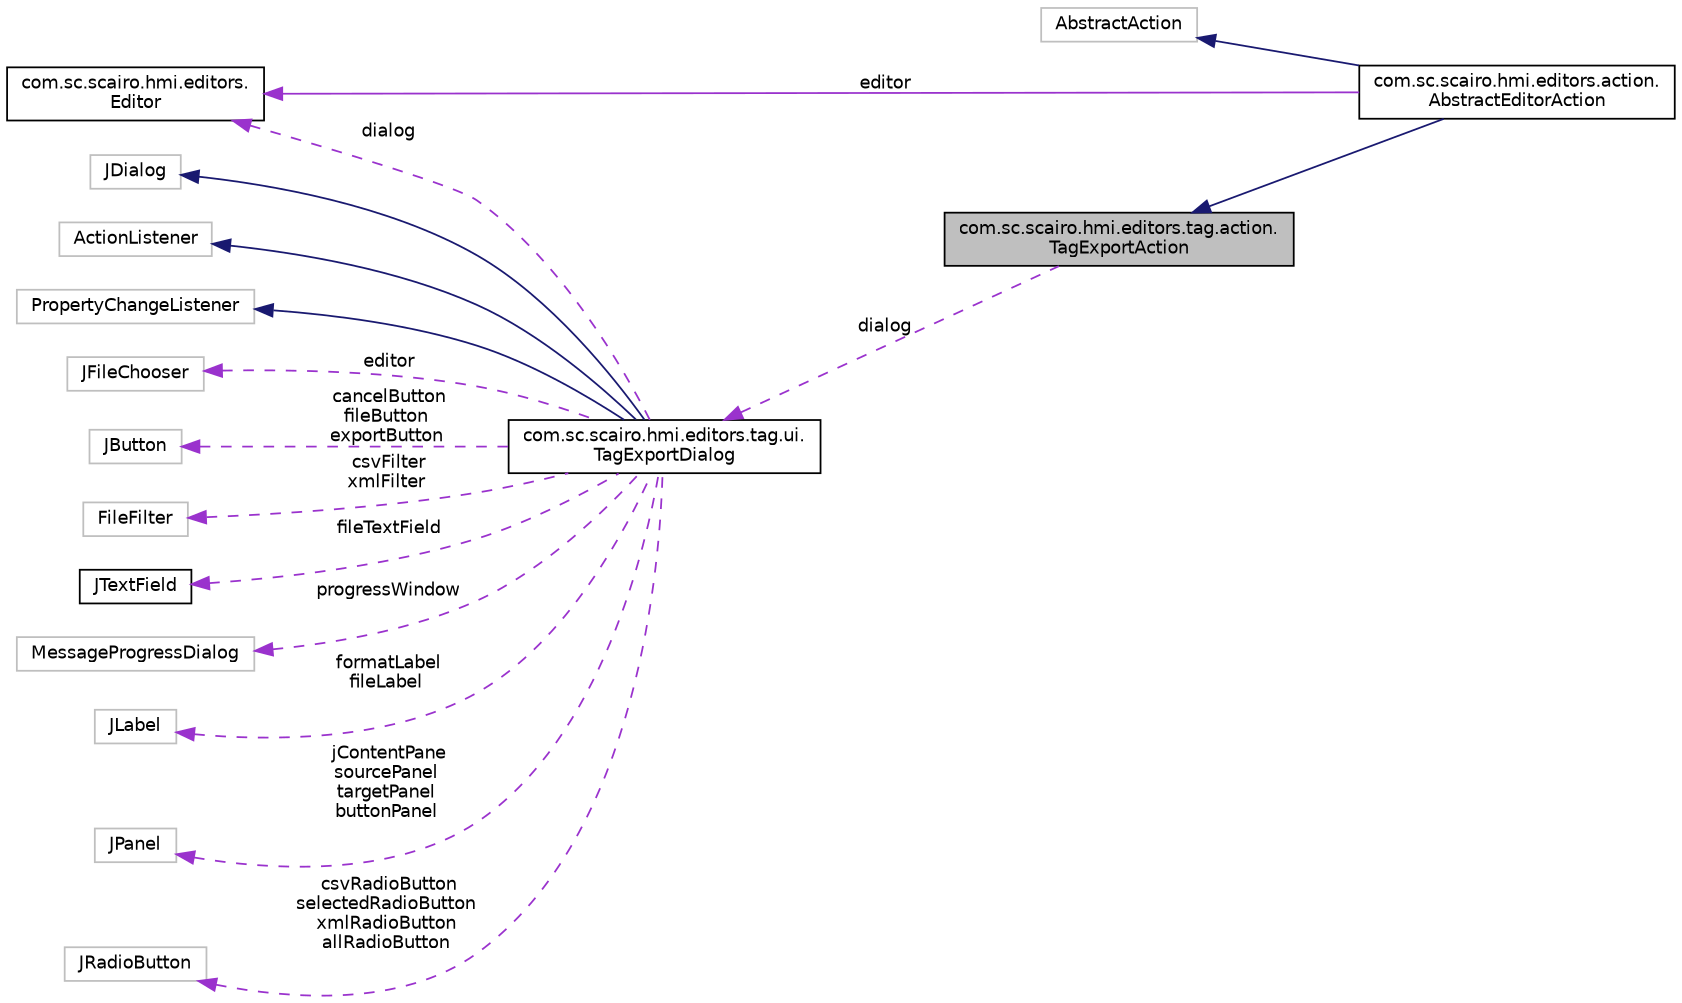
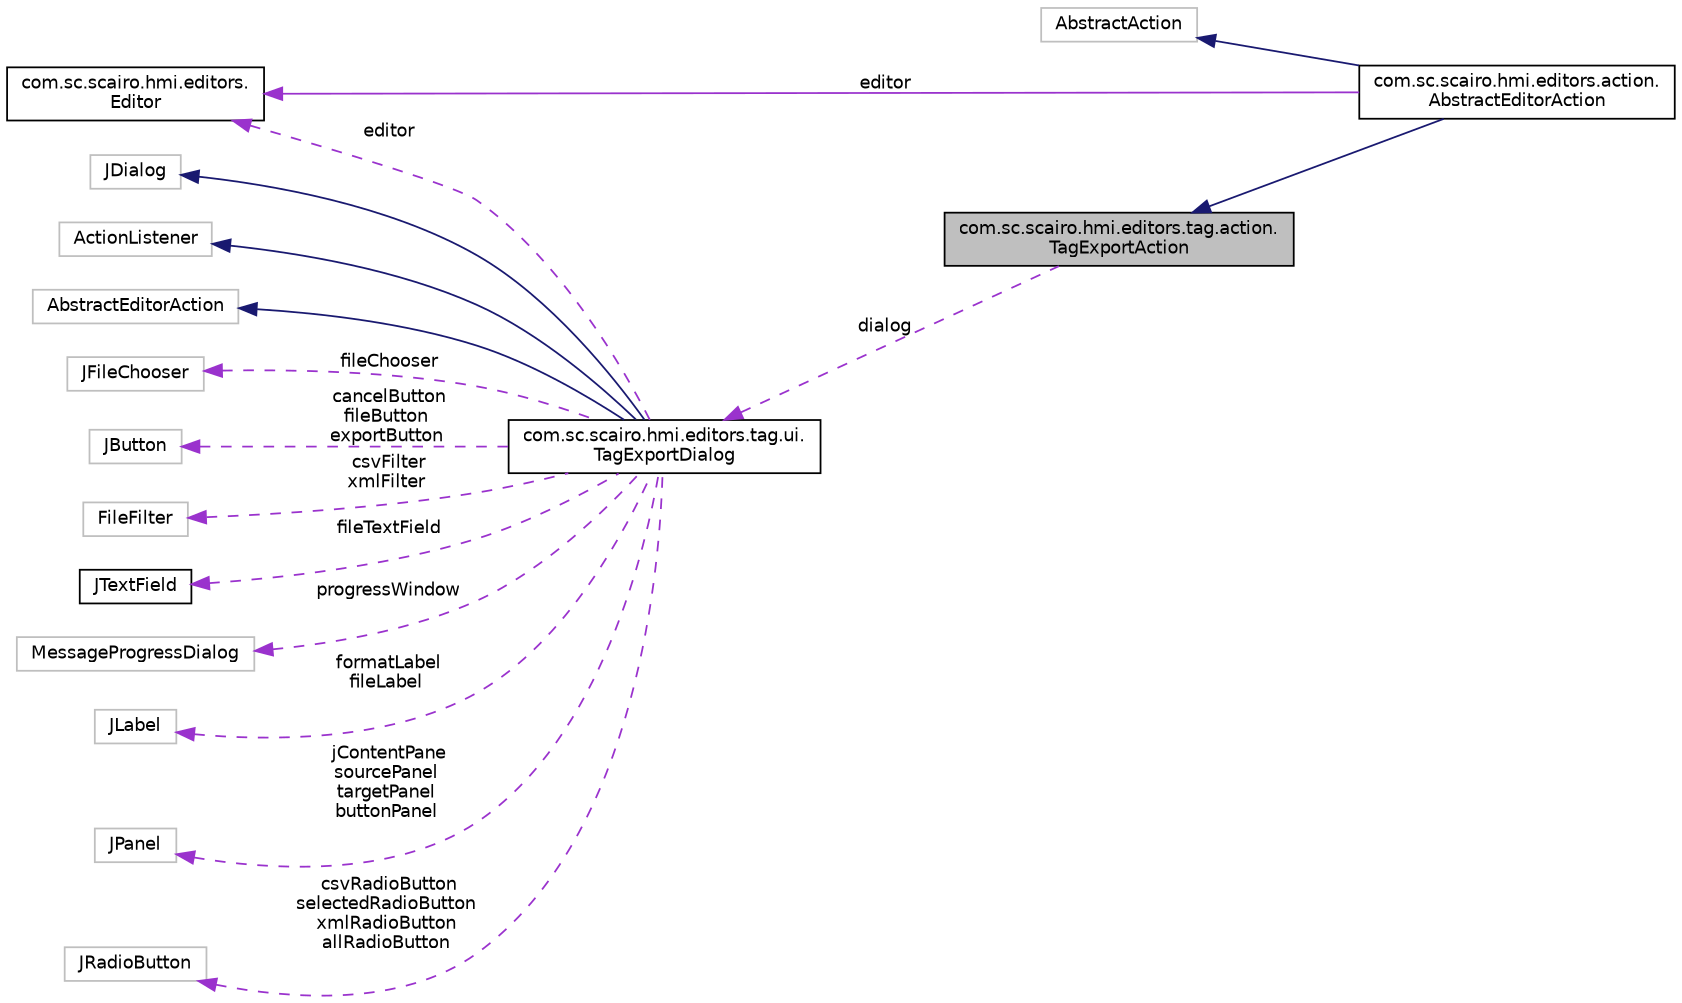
(386, 132) -> (386, 132)
(136, 307) -> (136, 307)
(386, 362) -> (386, 362)
